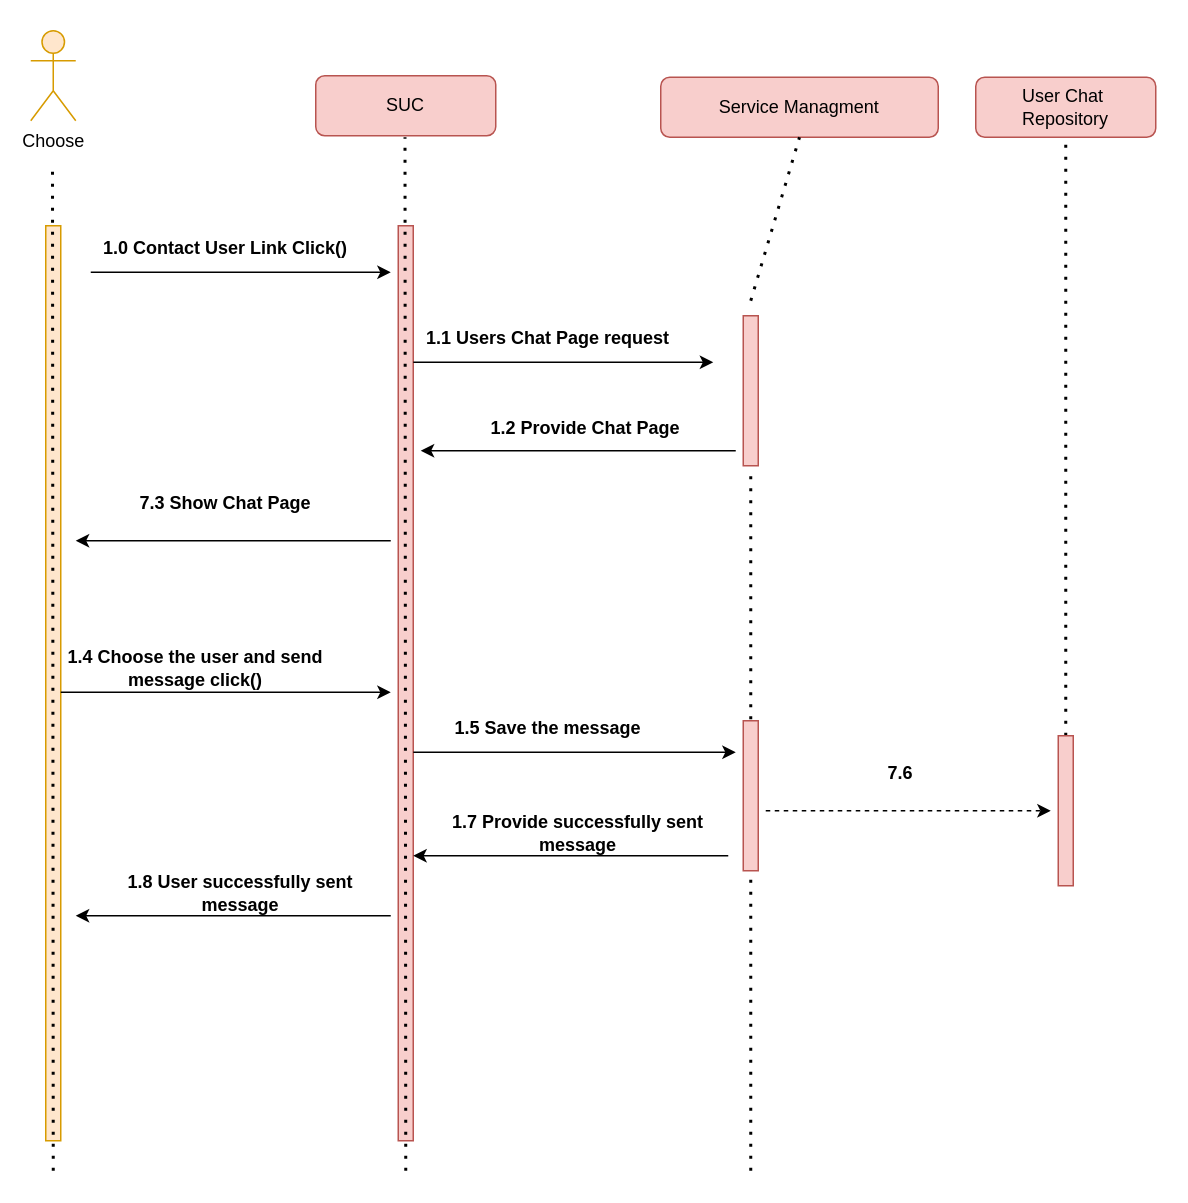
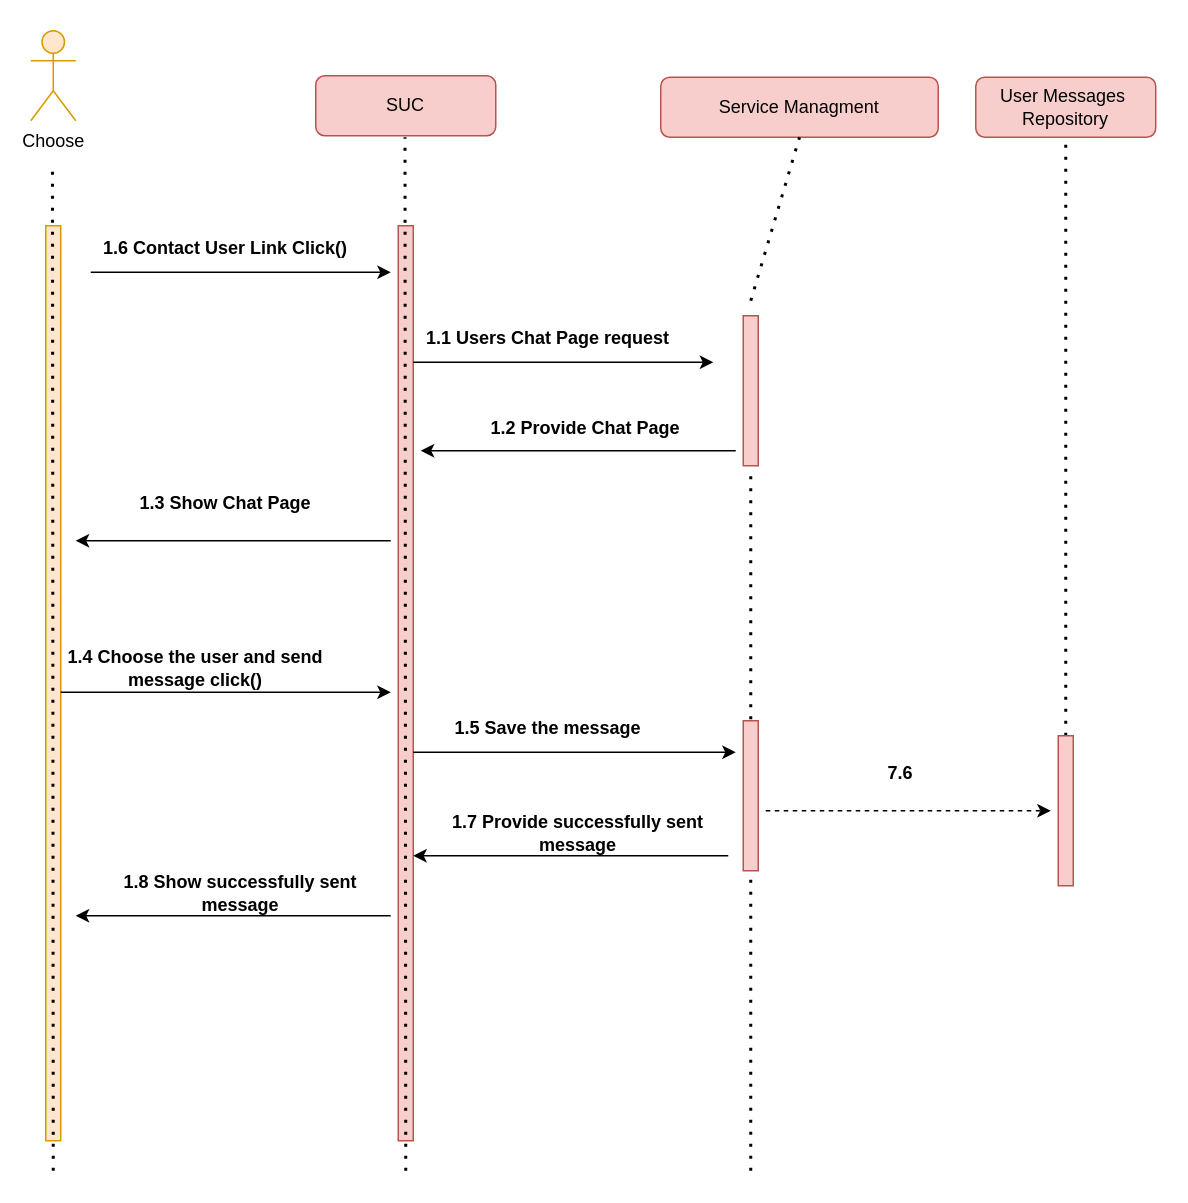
(1066, 107) -> (1066, 107)
(226, 248) -> (226, 248)
(226, 503) -> (226, 503)
(241, 893) -> (241, 893)
